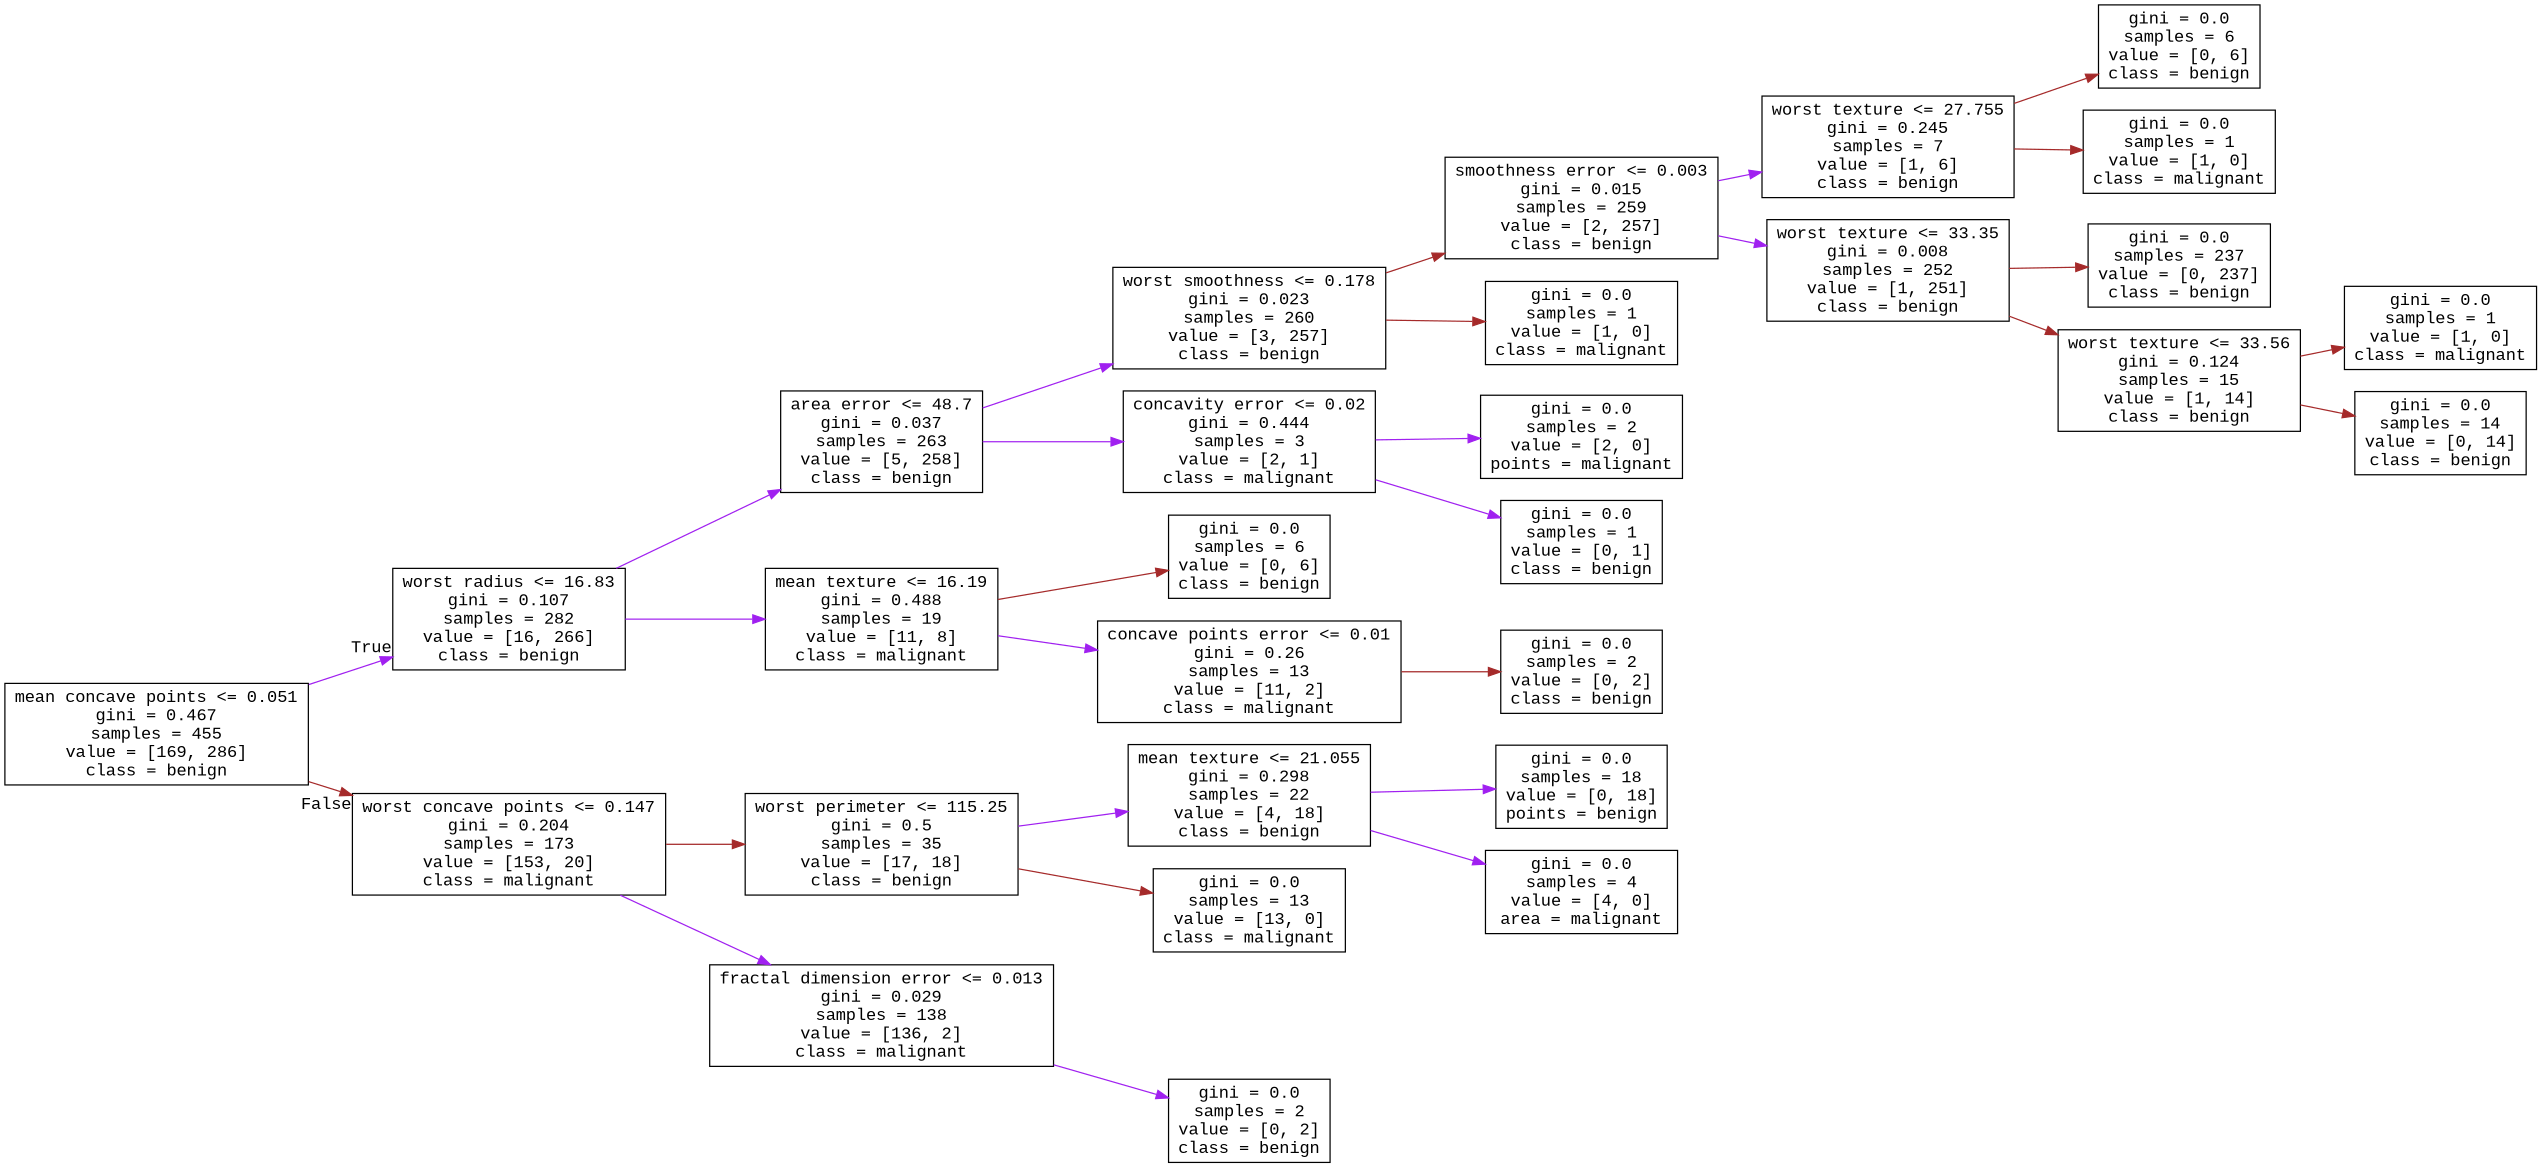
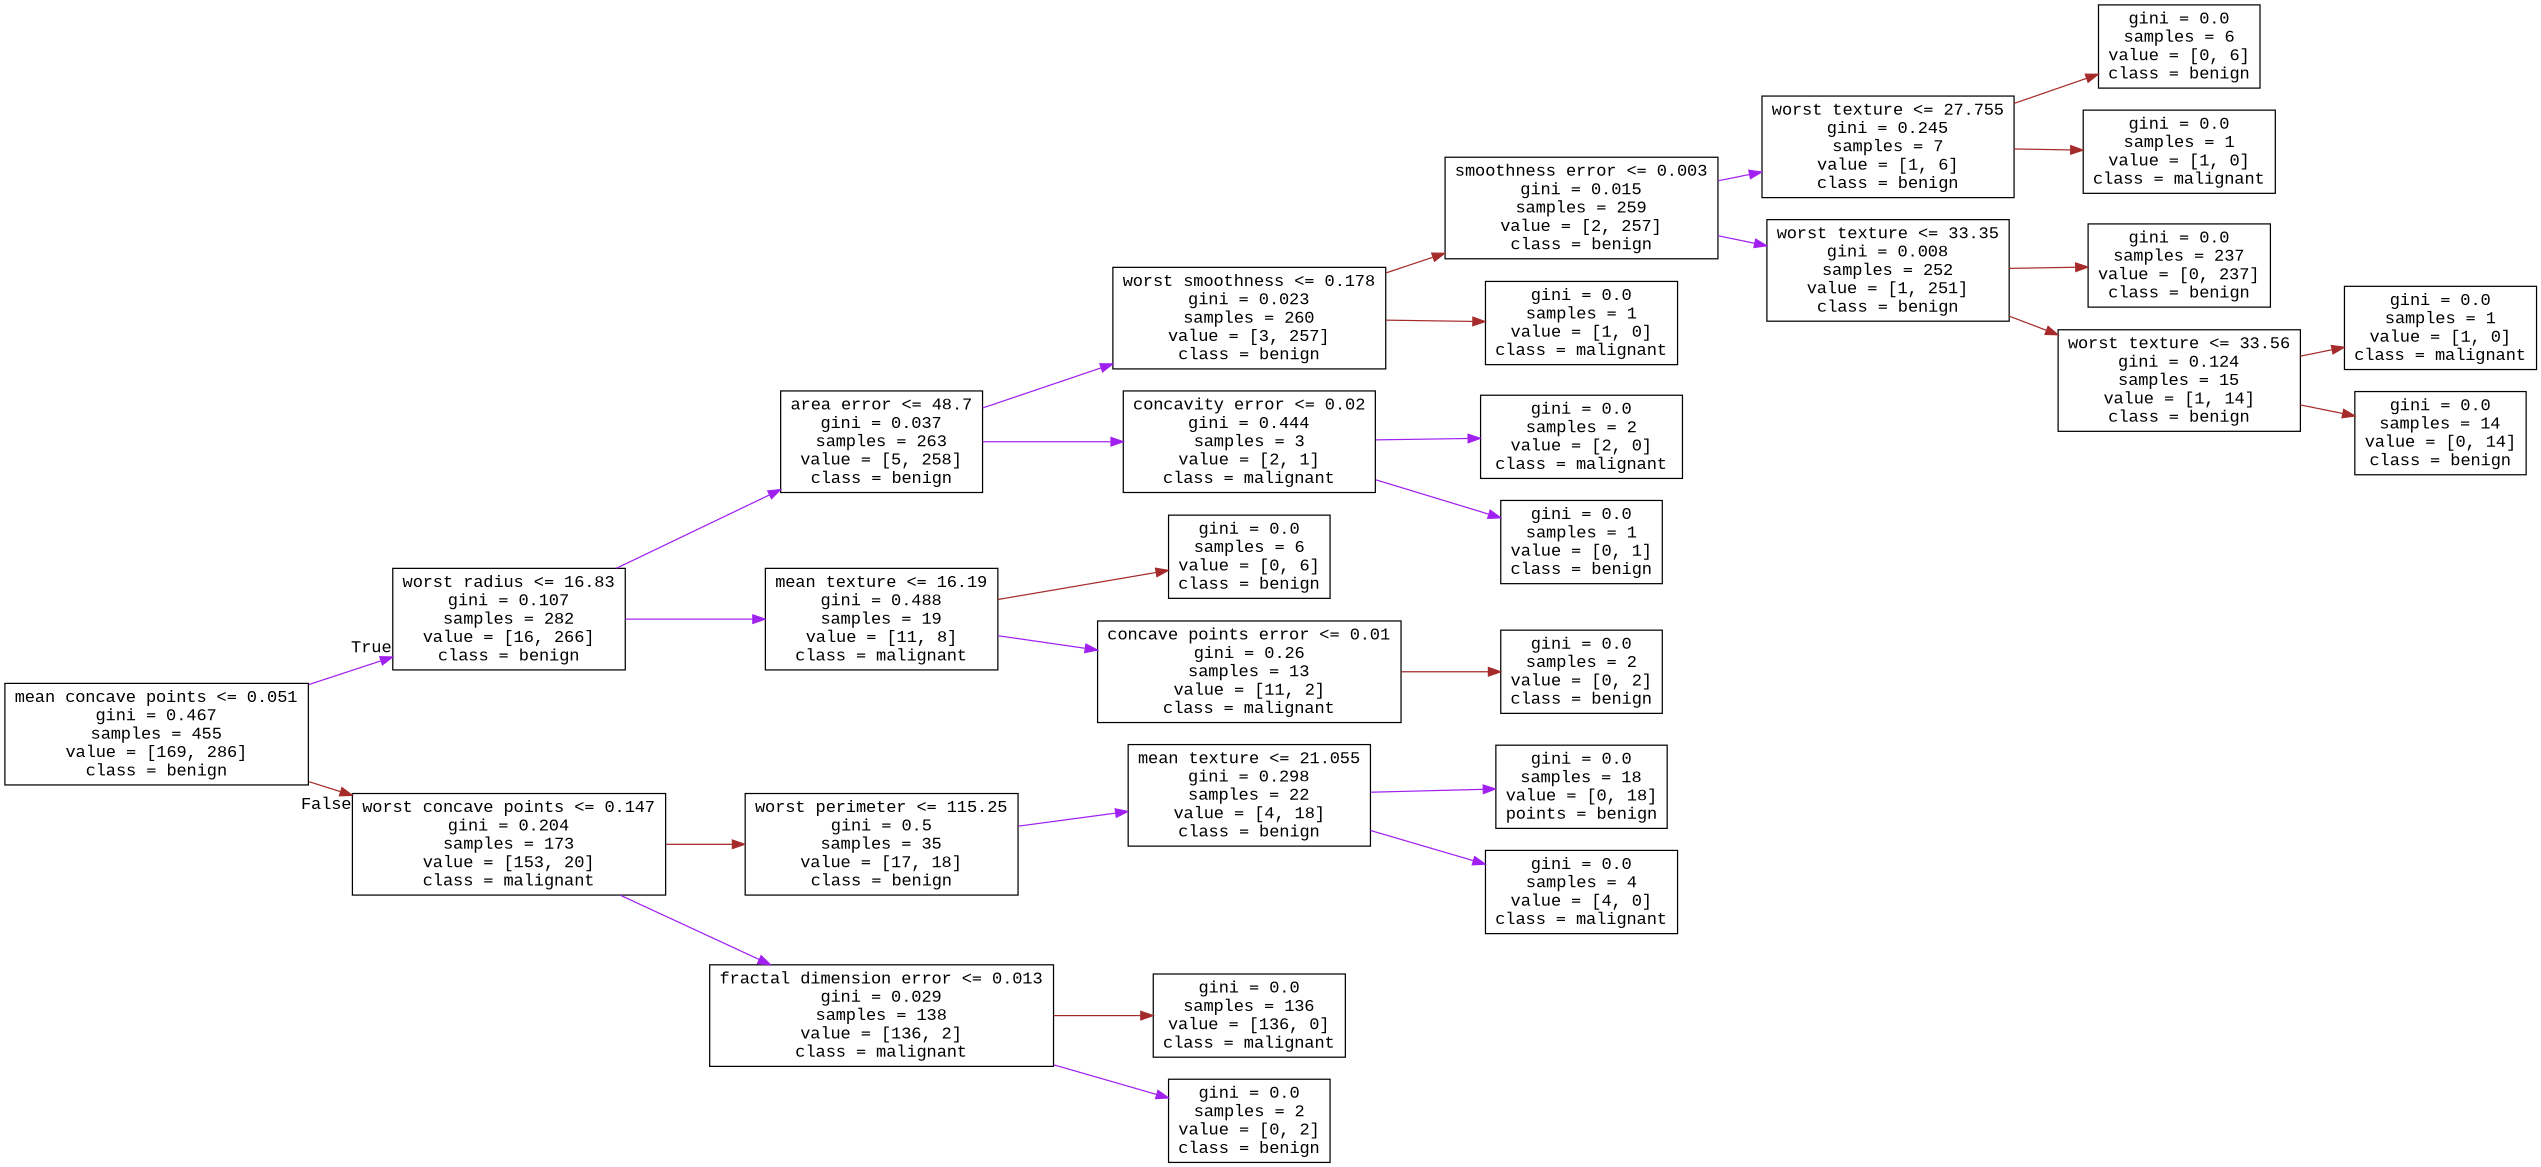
(1582, 437) -> (1582, 437)
(1582, 892) -> (1582, 892)
(1249, 910) -> none
none -> (1249, 1016)
